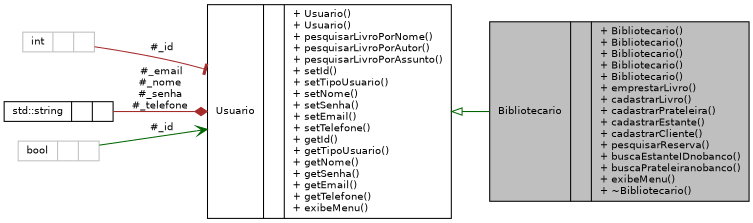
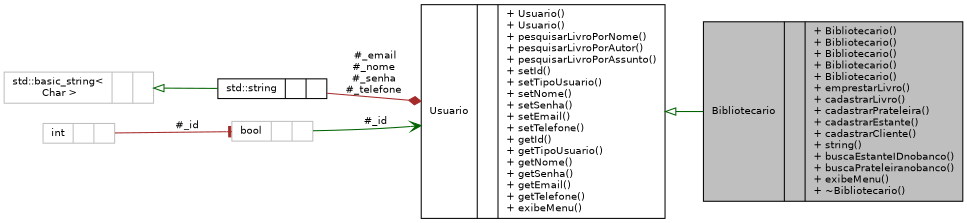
(149, 56) -> (171, 132)
none -> (79, 88)
(655, 145) -> (838, 145)
